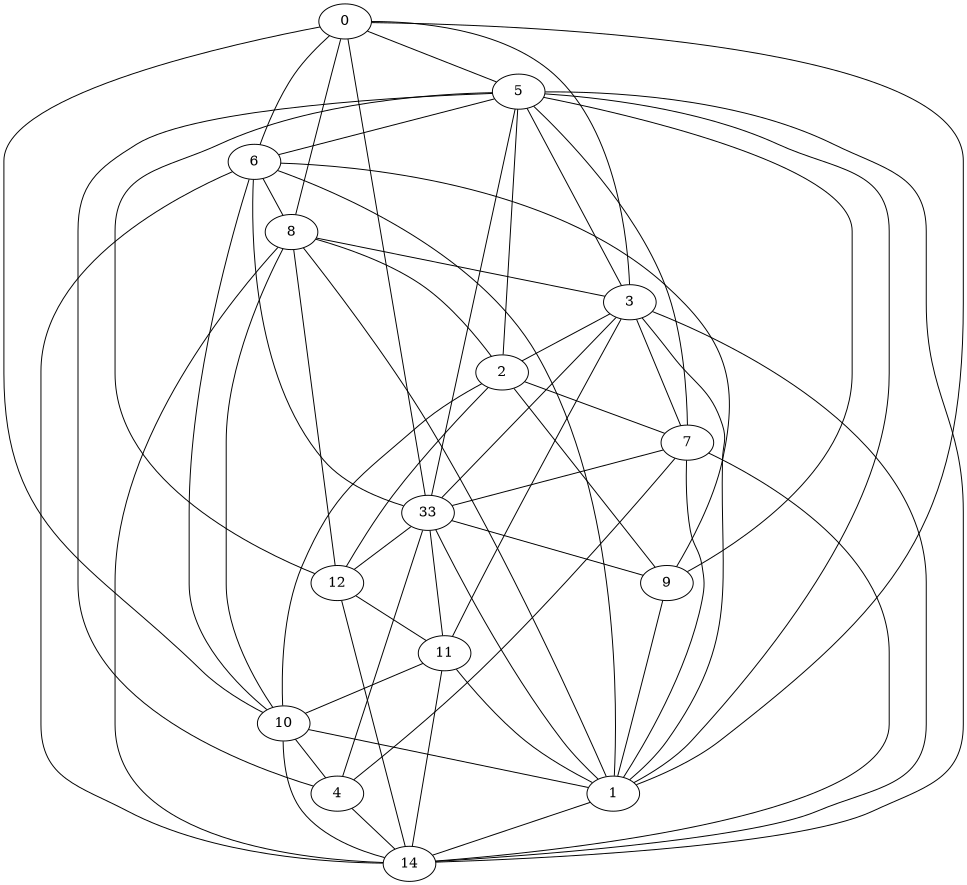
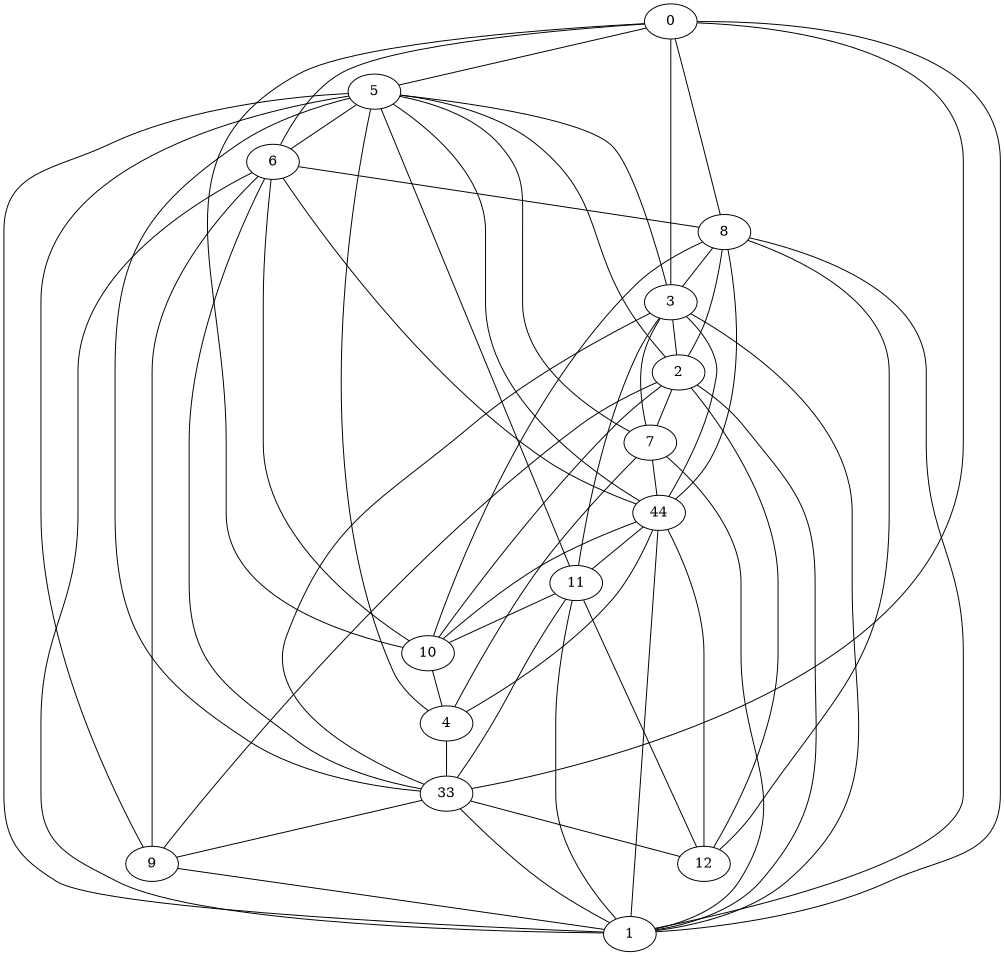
(115, 260) -> (475, 337)
(558, 478) -> none
(448, 759) -> (815, 678)
(410, 864) -> (659, 513)
